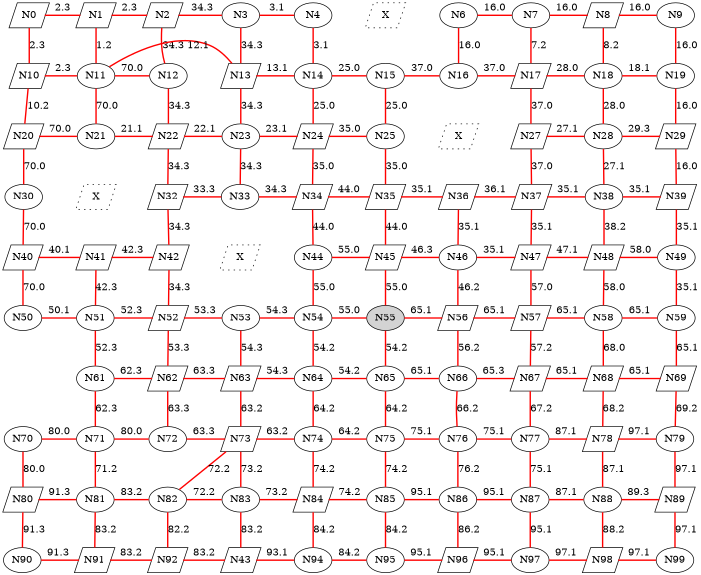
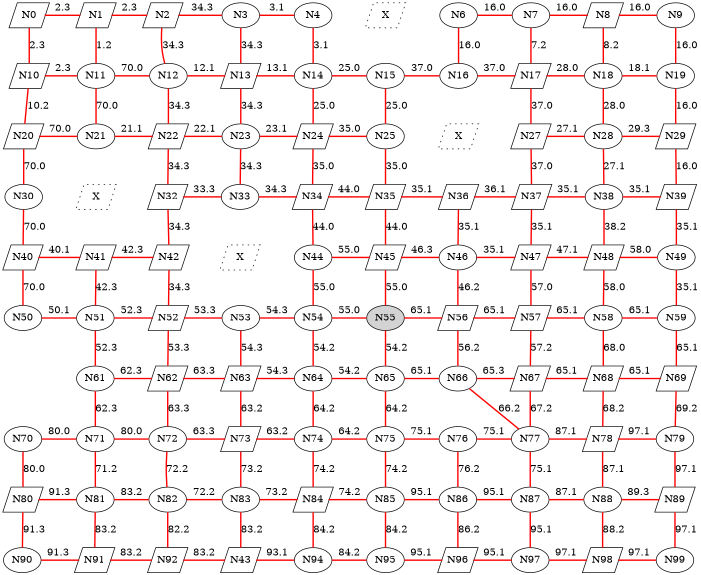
(172, 42) -> (206, 76)
(456, 409) -> (494, 409)
(203, 471) -> (166, 469)
